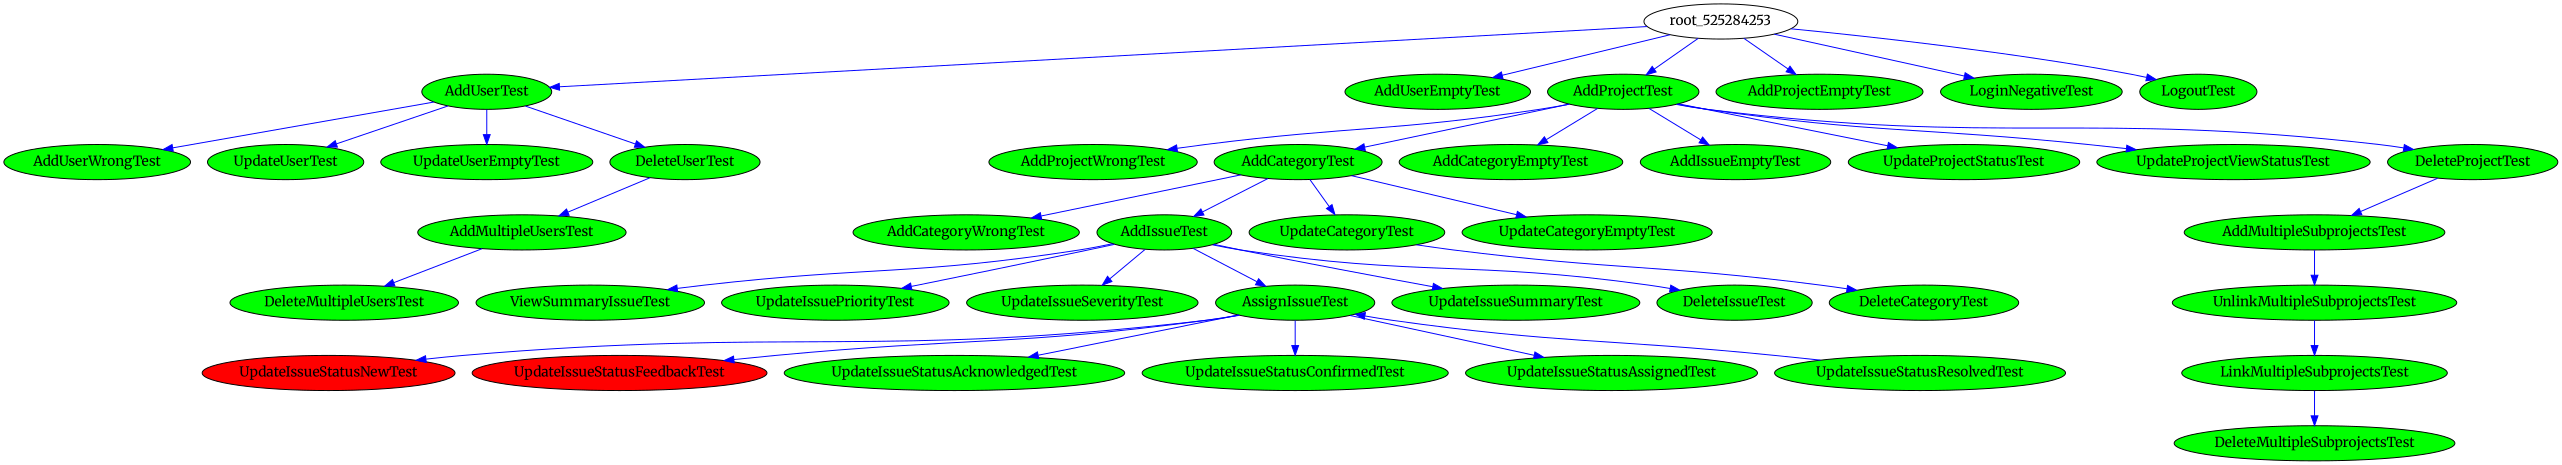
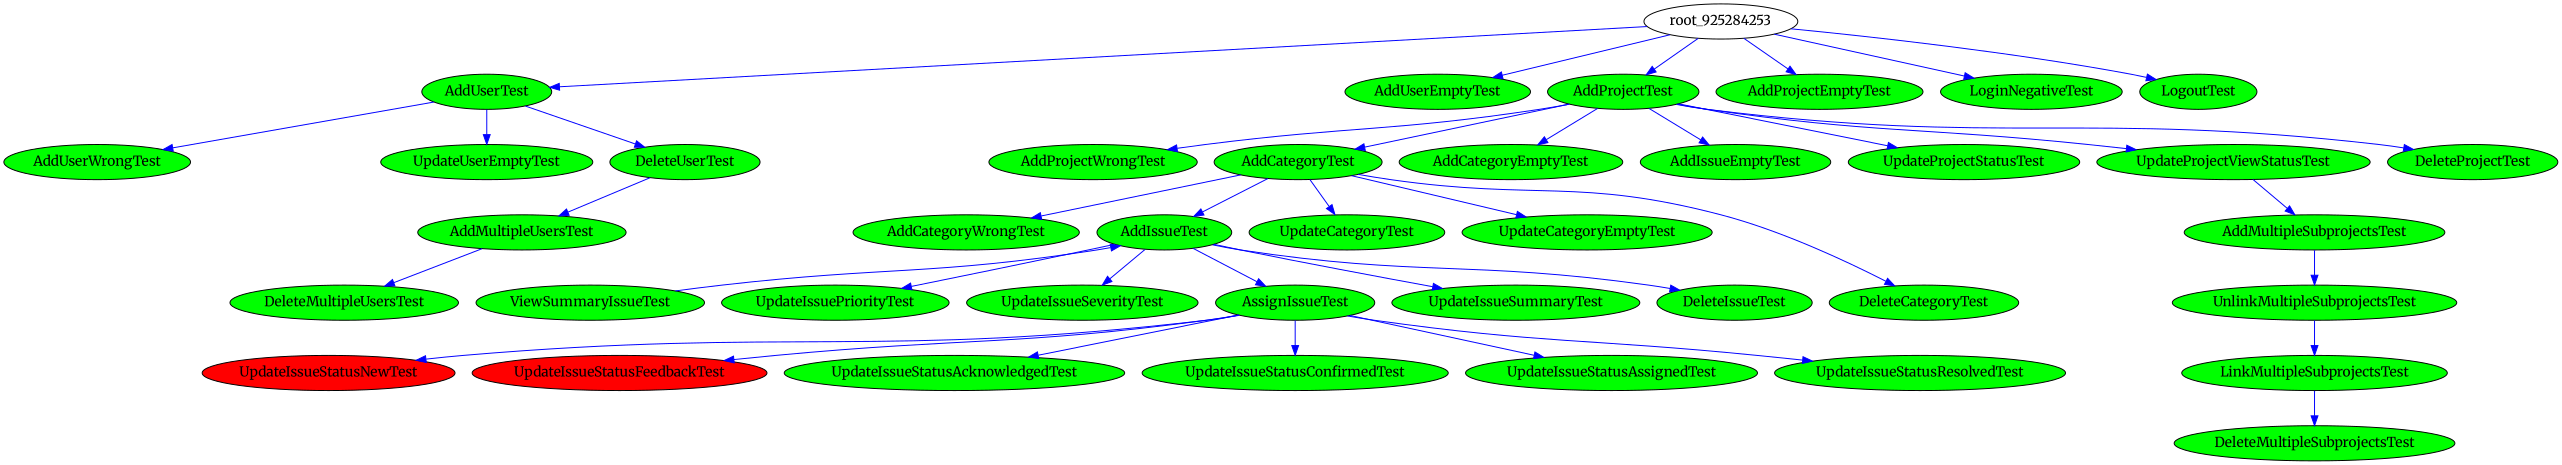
(1721, 21) -> (1721, 21)
(286, 162) -> none
(2399, 195) -> (2270, 194)
(1632, 267) -> (1629, 196)
(895, 270) -> (893, 271)
(1592, 341) -> (1575, 341)
